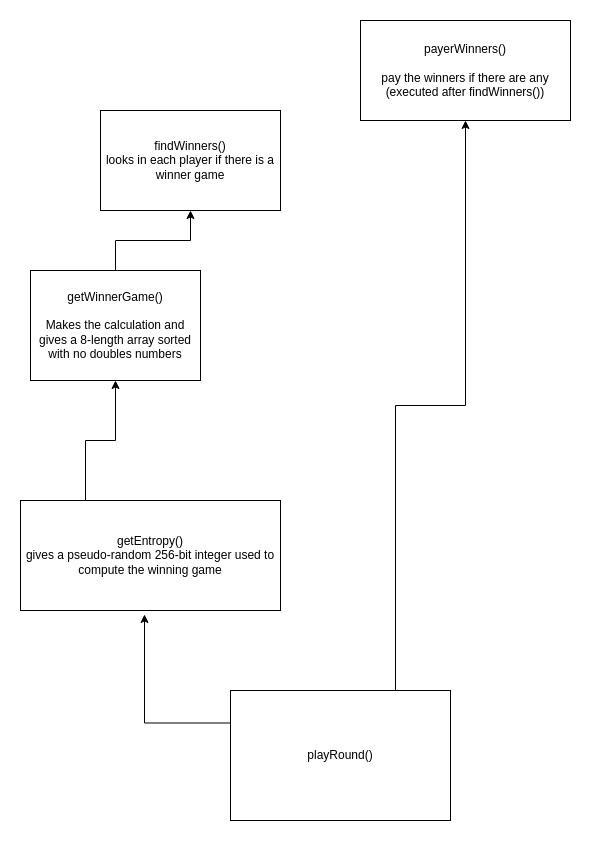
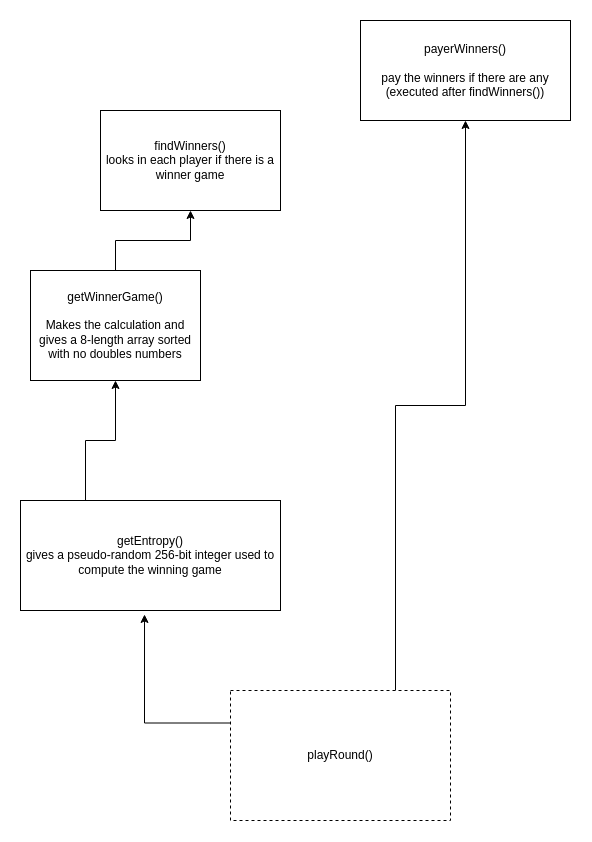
(341, 756) -> (341, 756)
